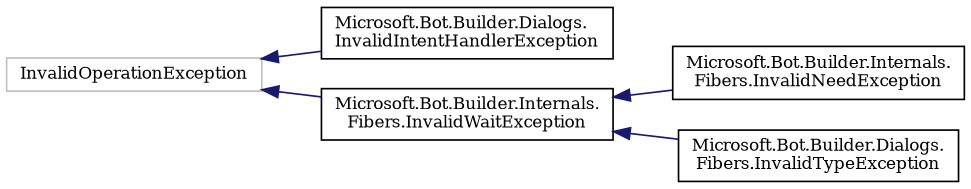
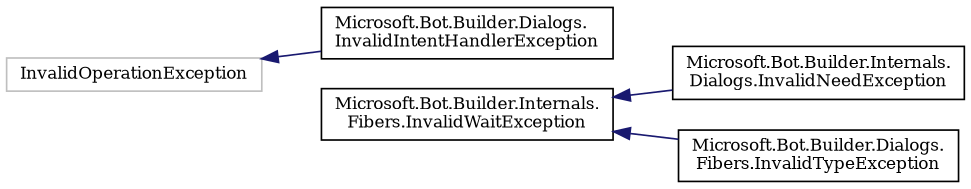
(819, 73) -> (819, 73)
(300, 94) -> none
